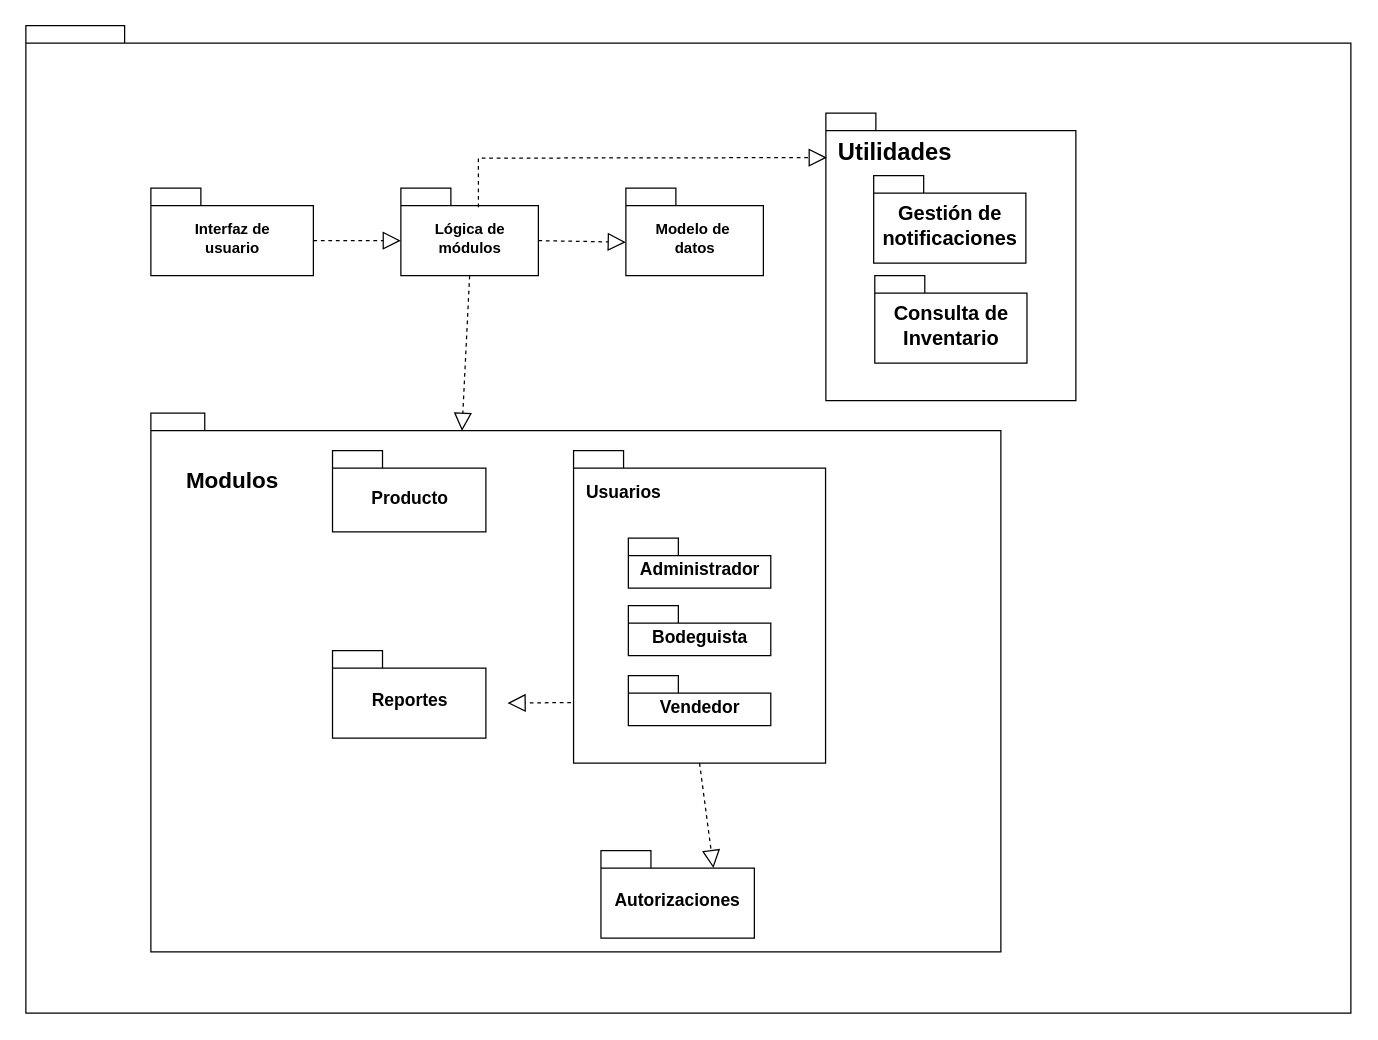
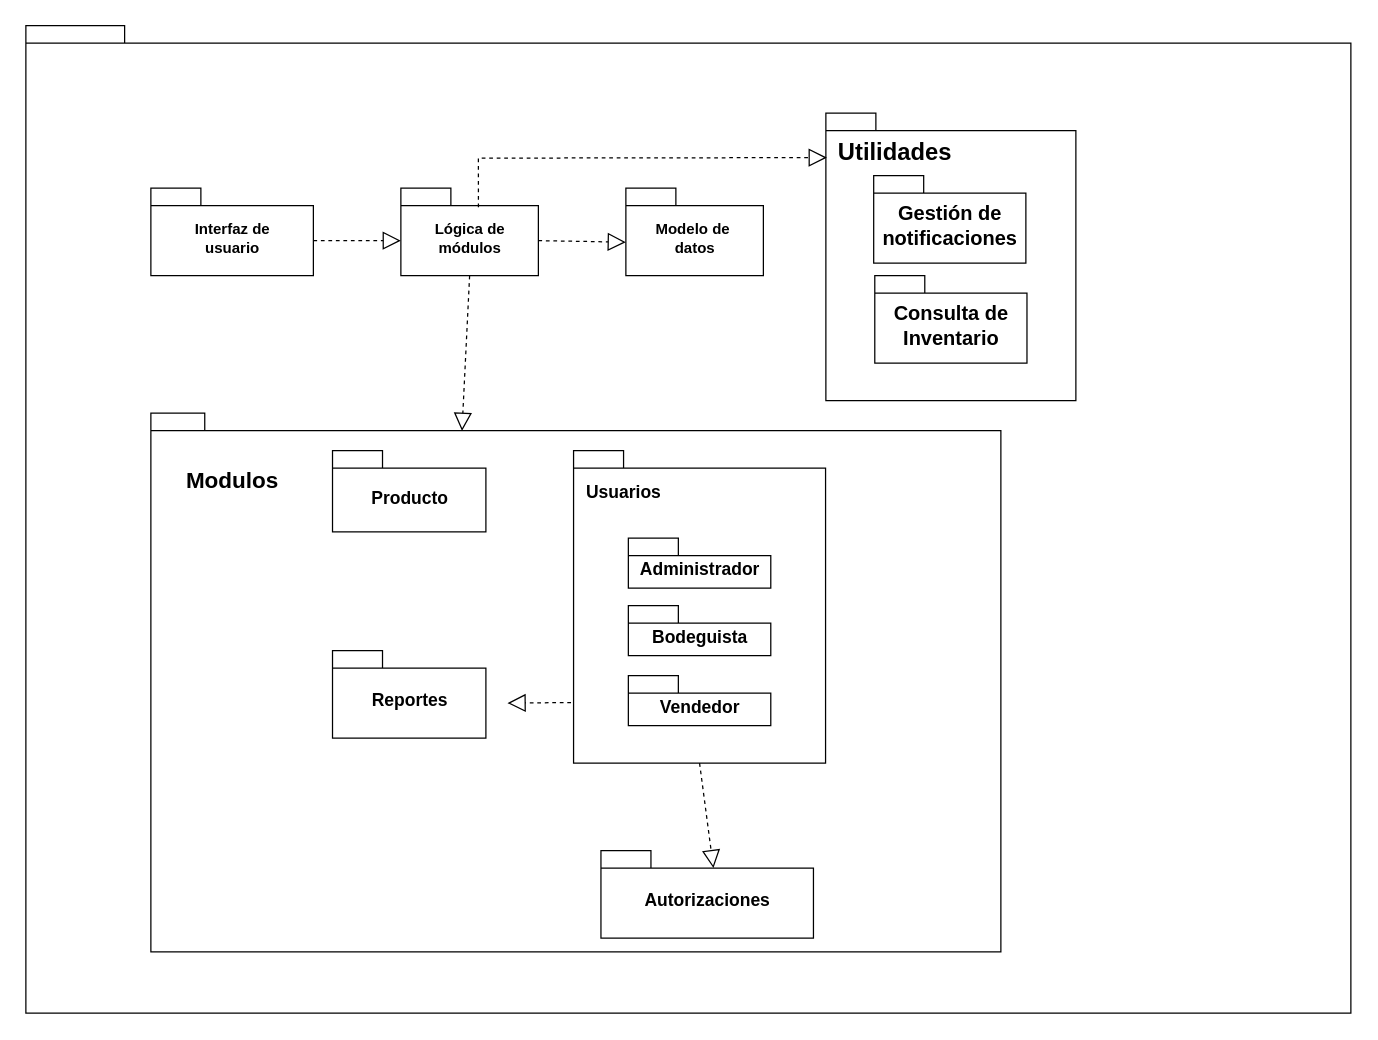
(677, 894) -> (707, 894)
